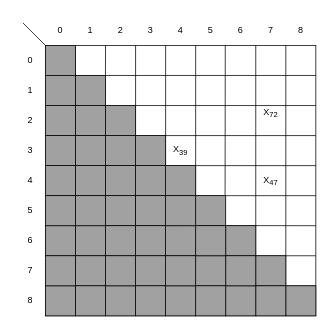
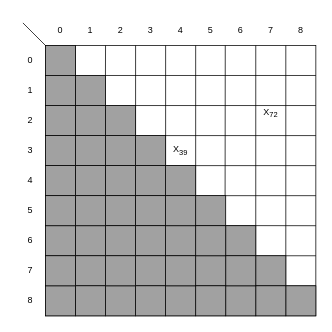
(270, 180) -> none
